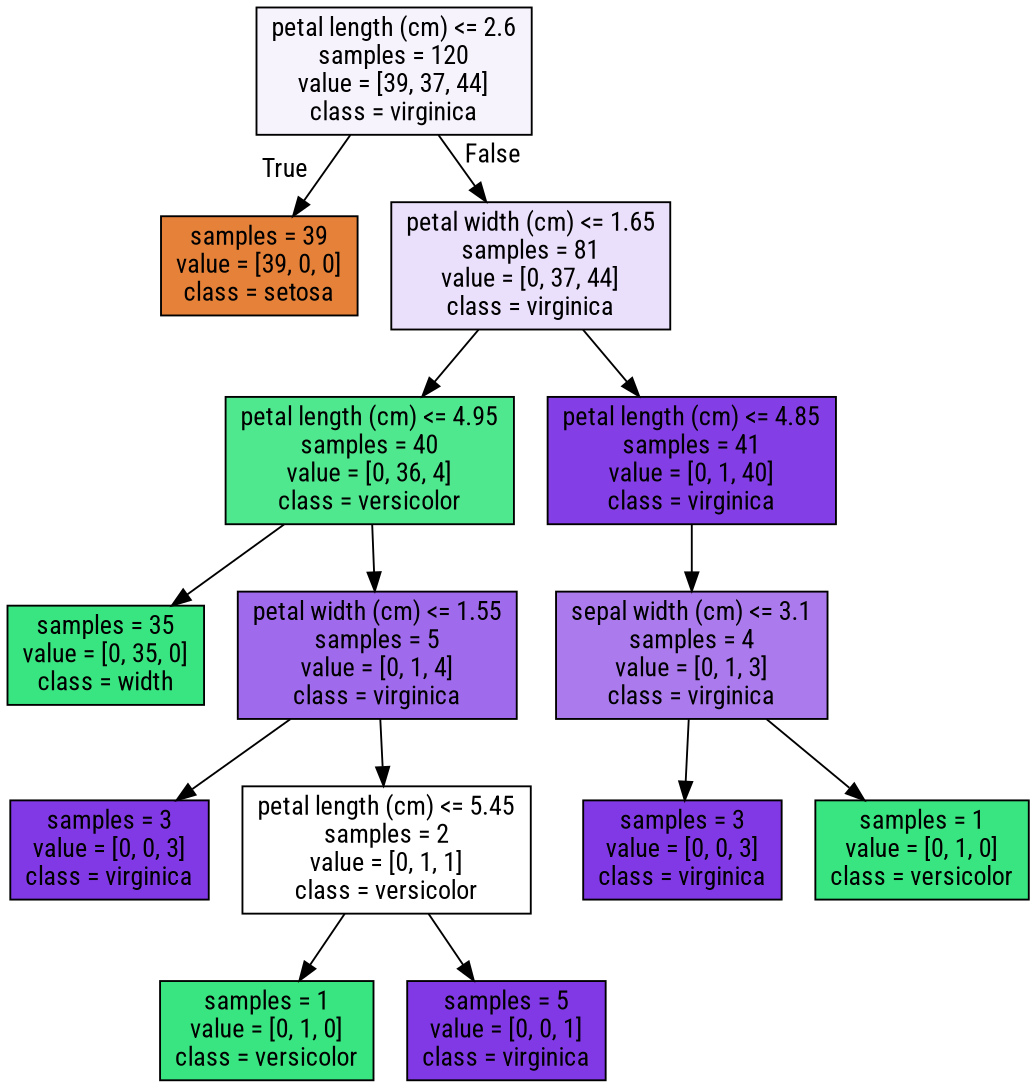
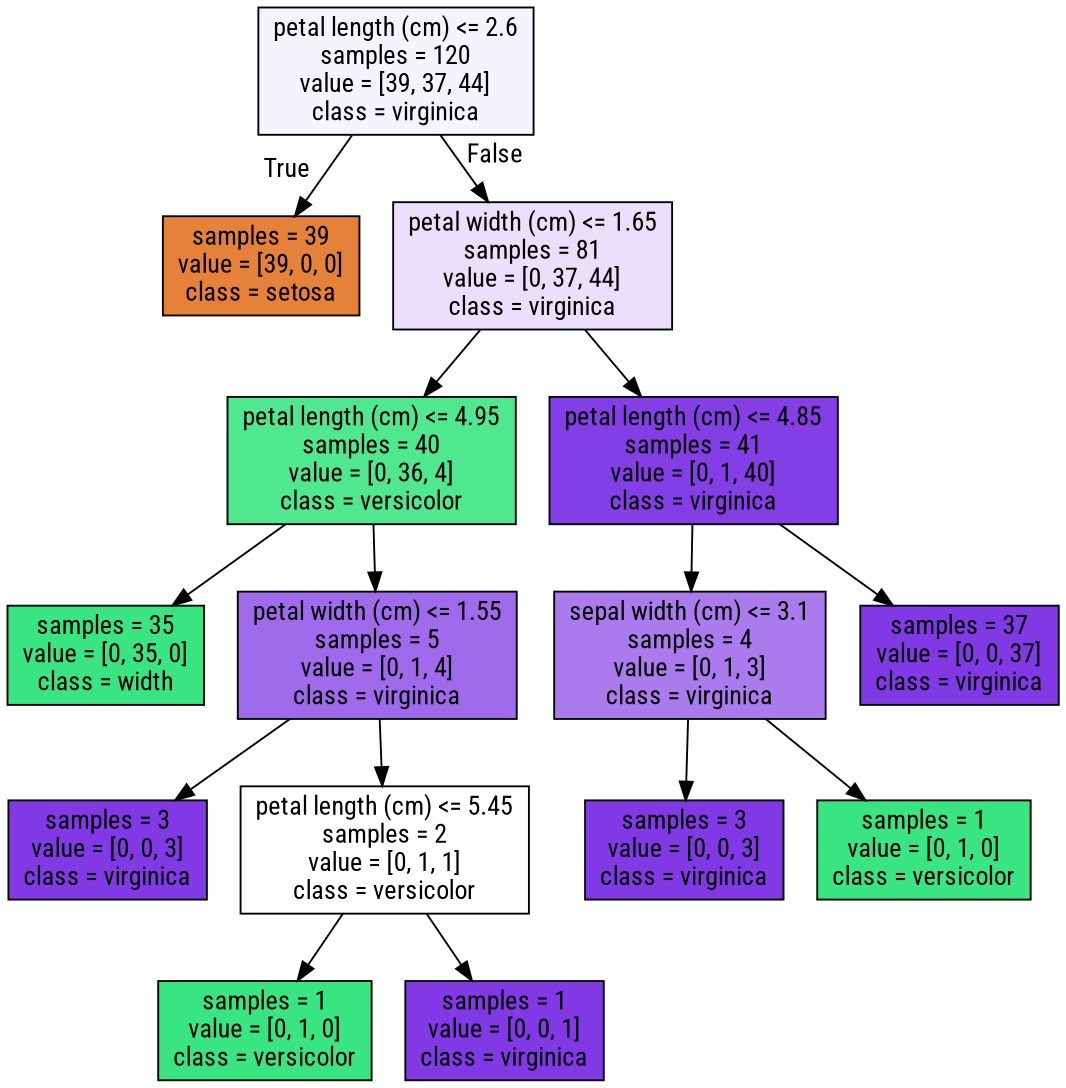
none -> (960, 655)
(506, 1031) -> (505, 1031)
